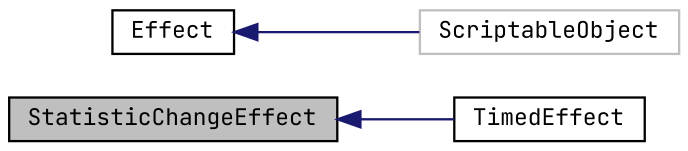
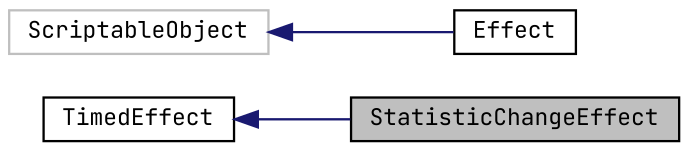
(339, 32) -> (373, 32)
(408, 119) -> (305, 119)
